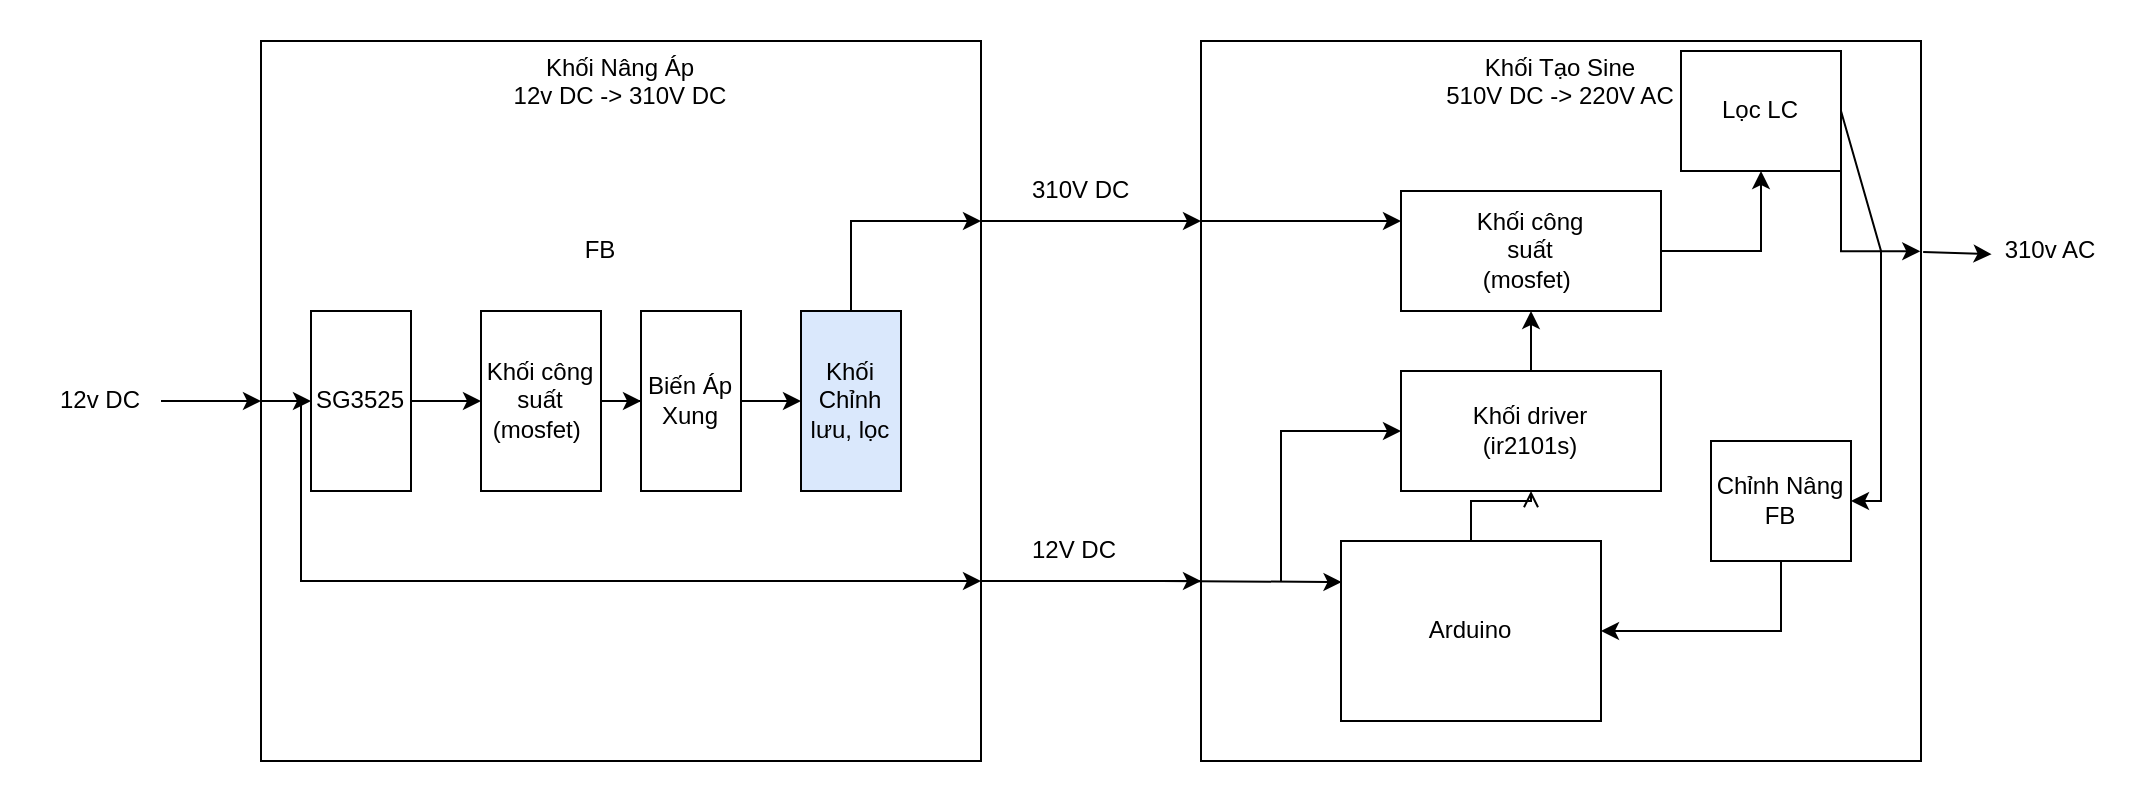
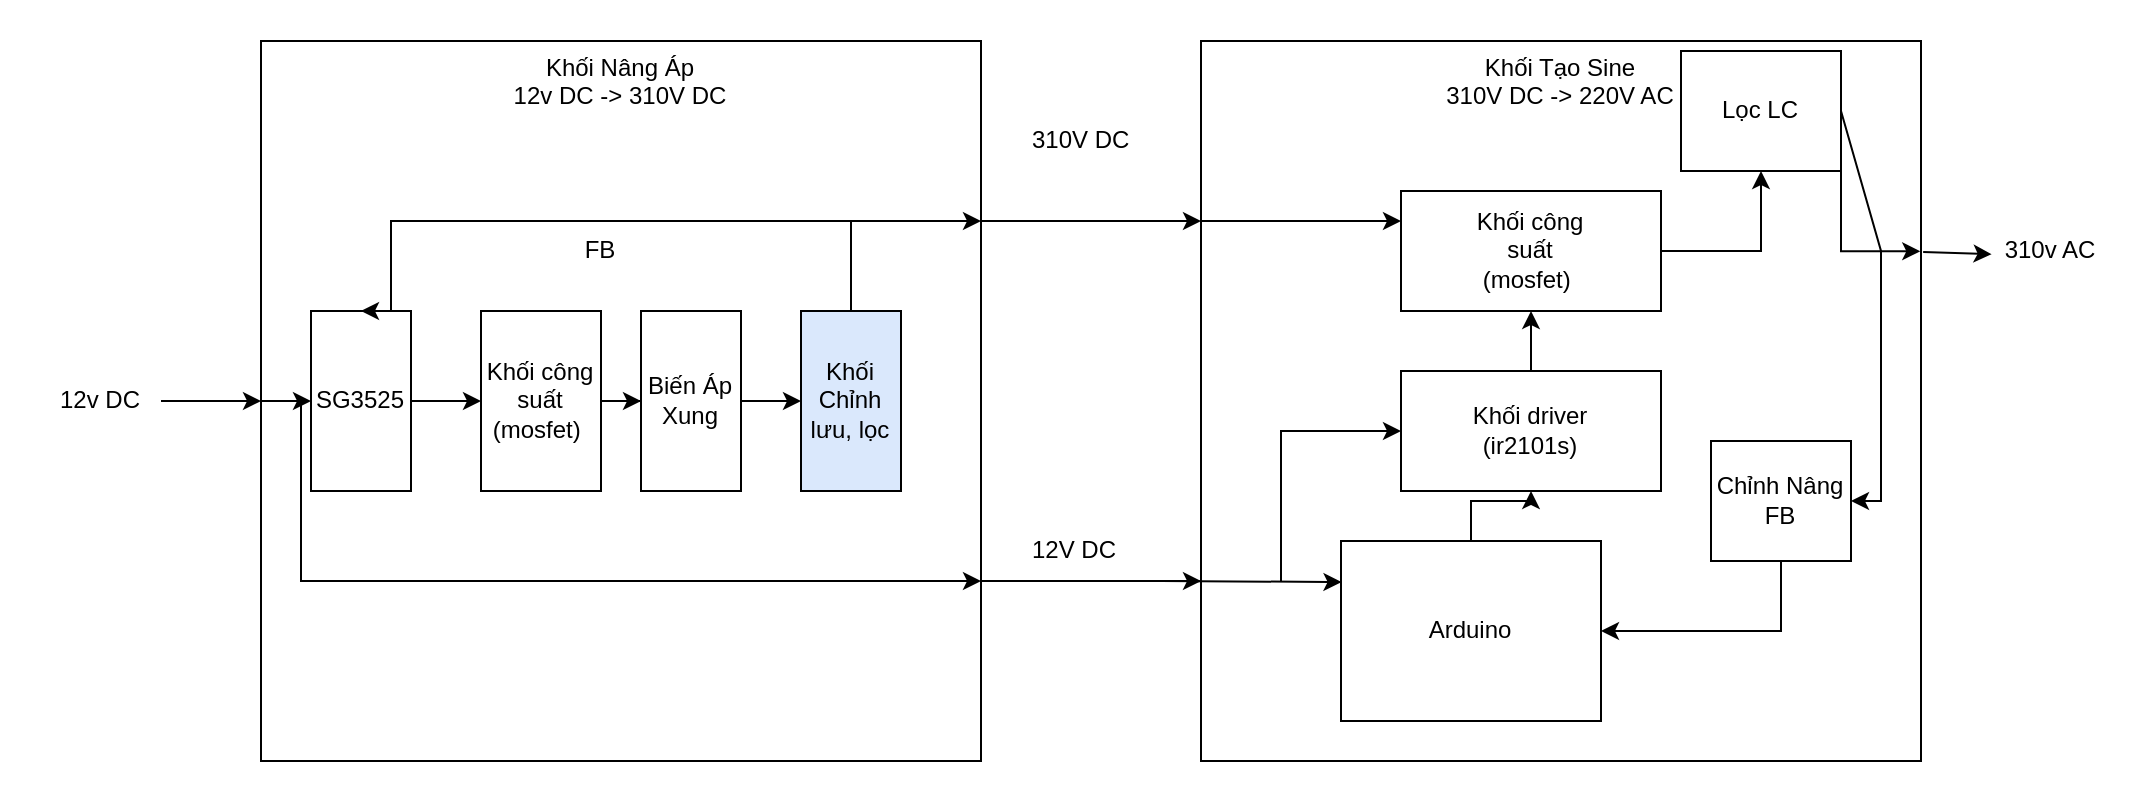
(1561, 84) -> (1561, 84)
(1101, 191) -> (1101, 141)
none -> (573, 221)
(1530, 501) -> (1529, 501)
